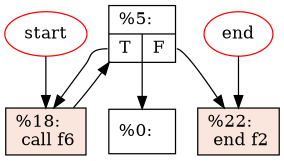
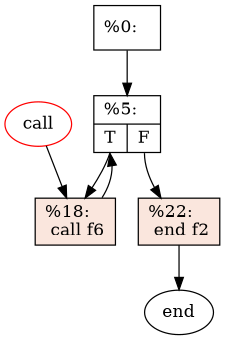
(46, 34) -> (38, 124)
(238, 34) -> (179, 312)
(238, 76) -> (179, 261)
(142, 79) -> (127, 67)
